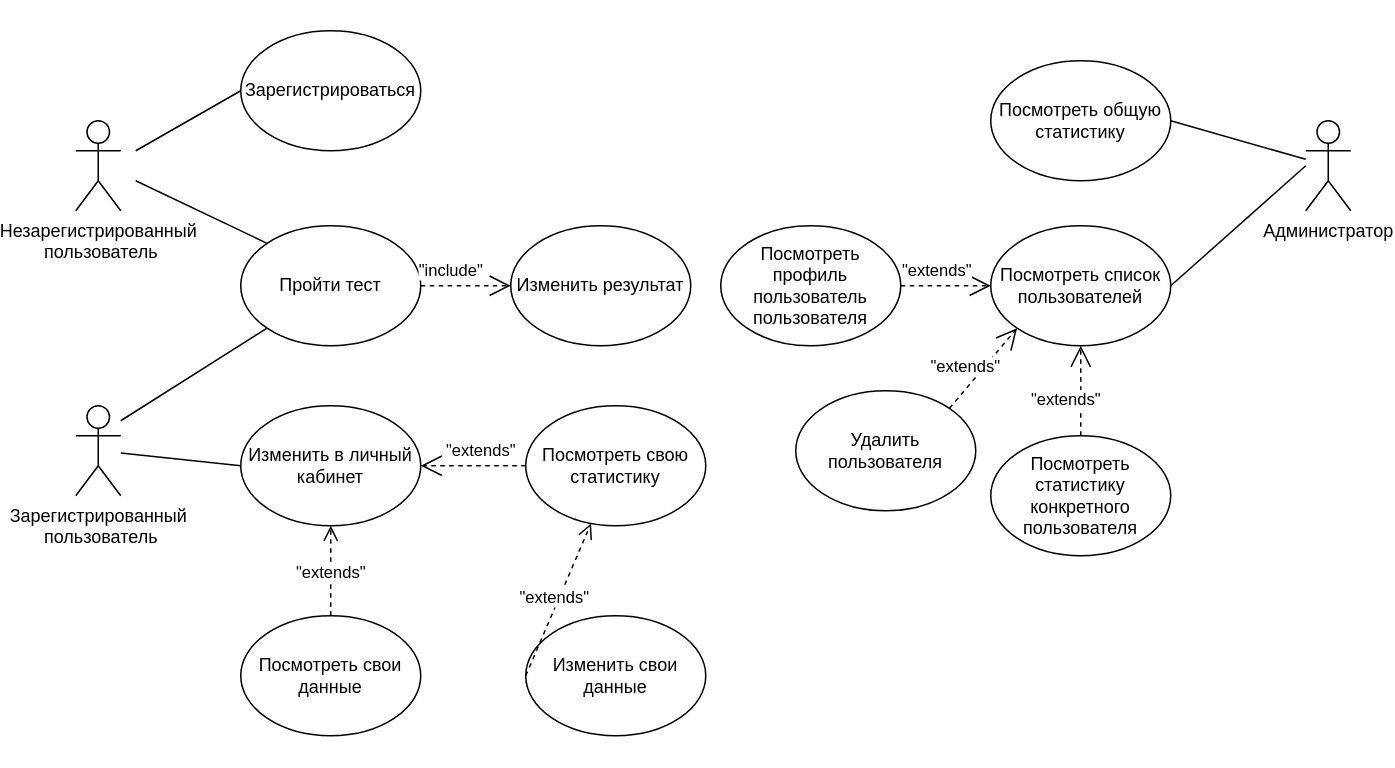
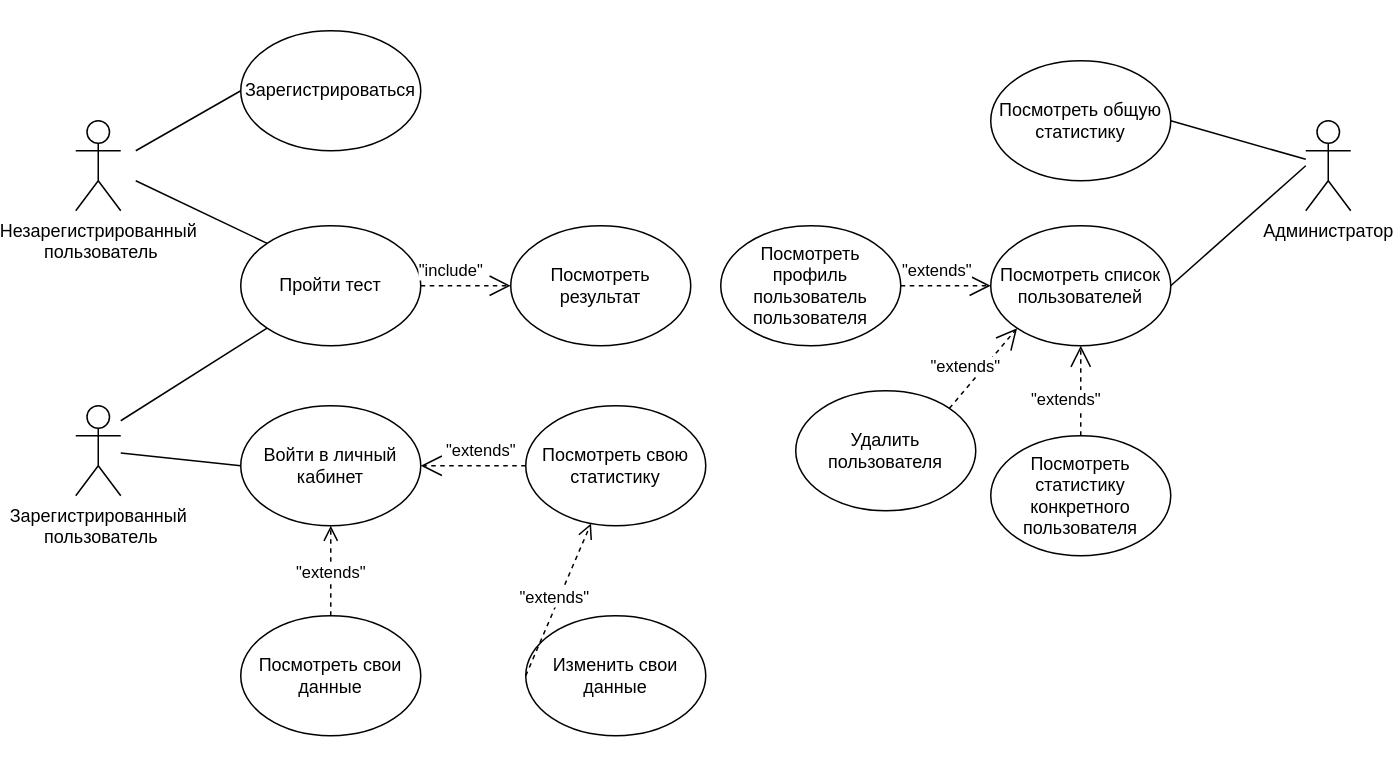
(601, 286) -> (601, 286)
(331, 466) -> (331, 466)
